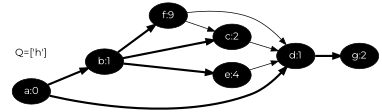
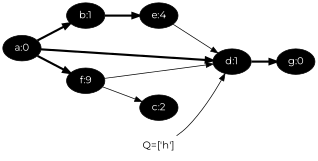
(133, 41) -> (51, 63)
(261, 45) -> (202, 110)
(165, 50) -> none
(360, 56) -> (296, 62)
